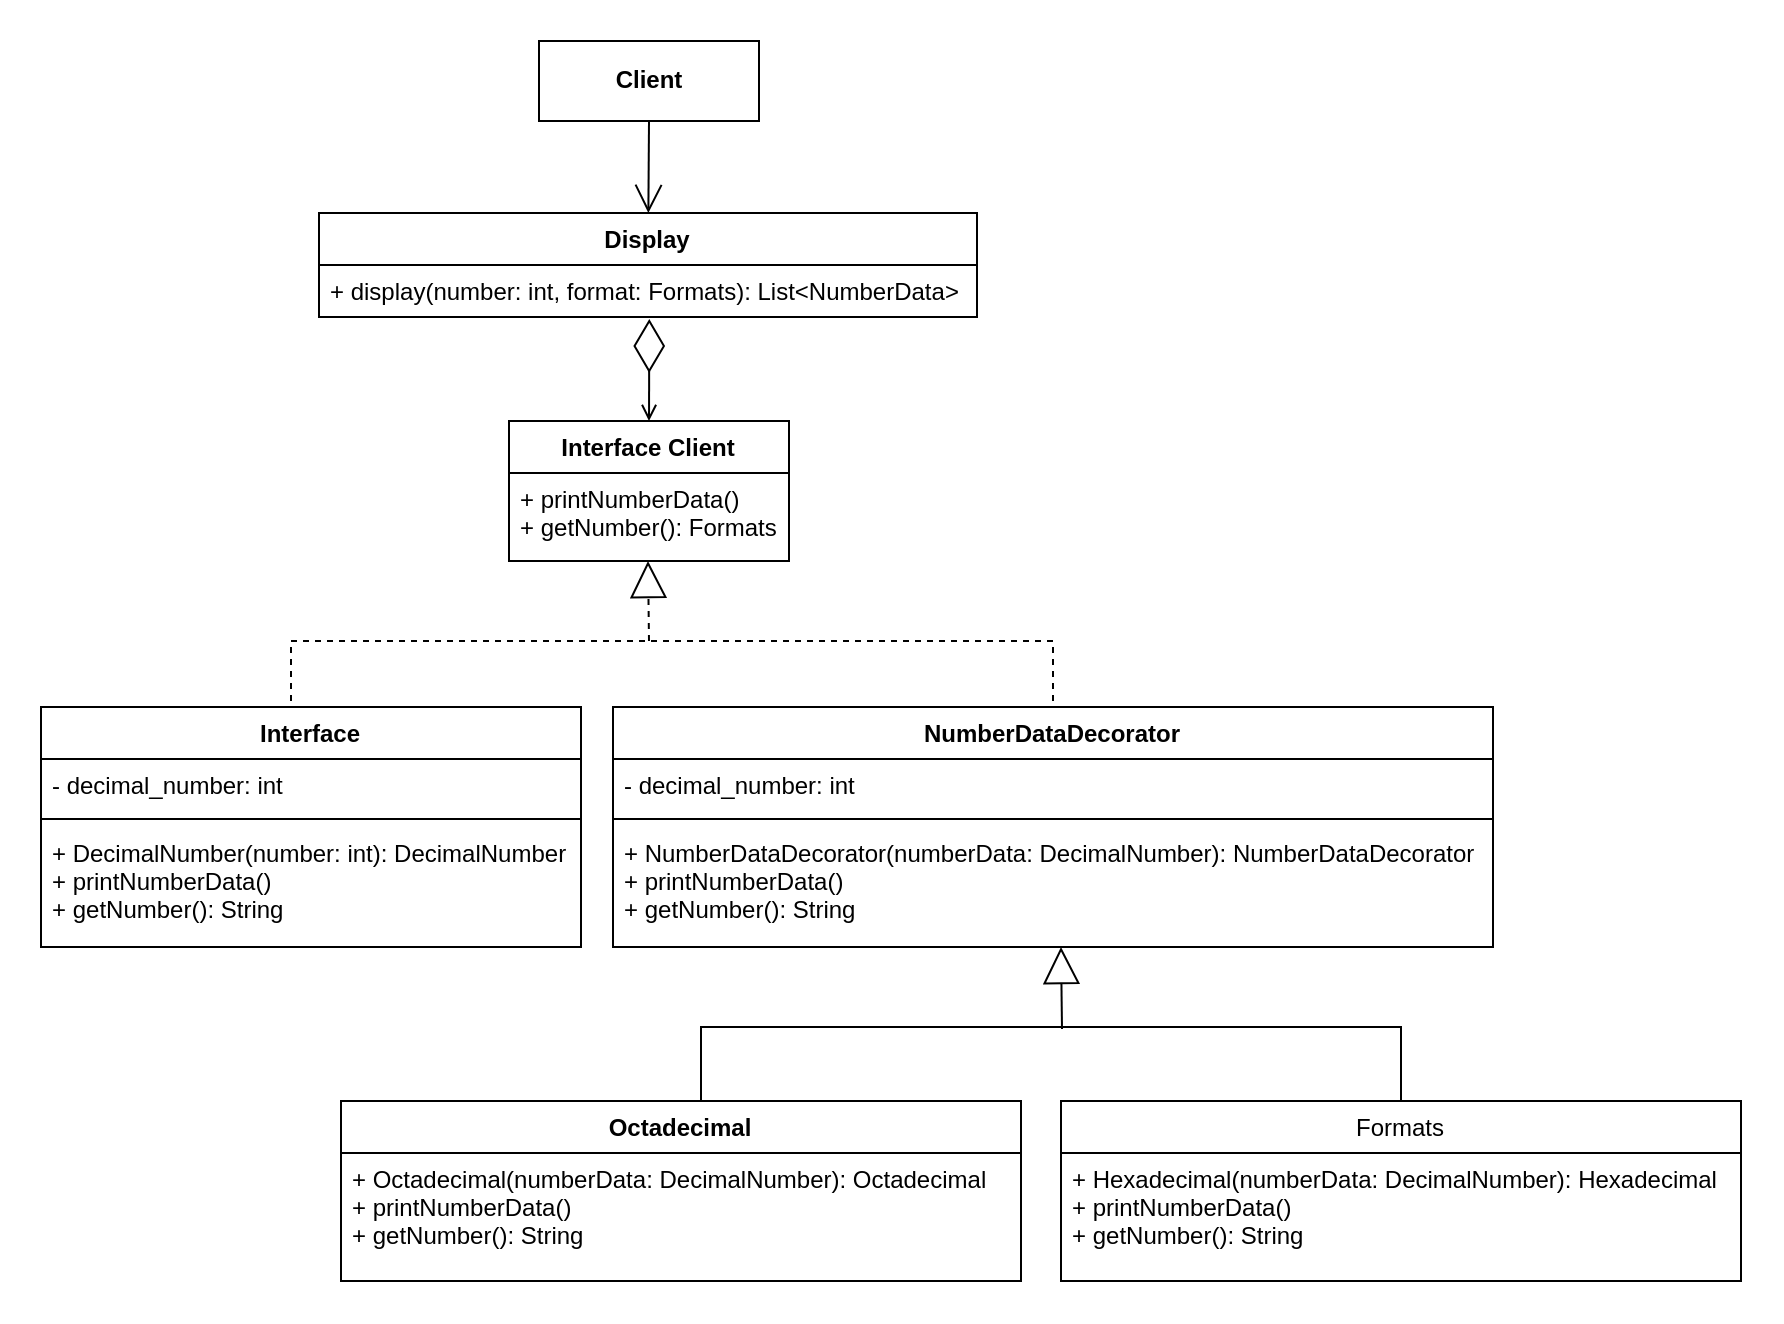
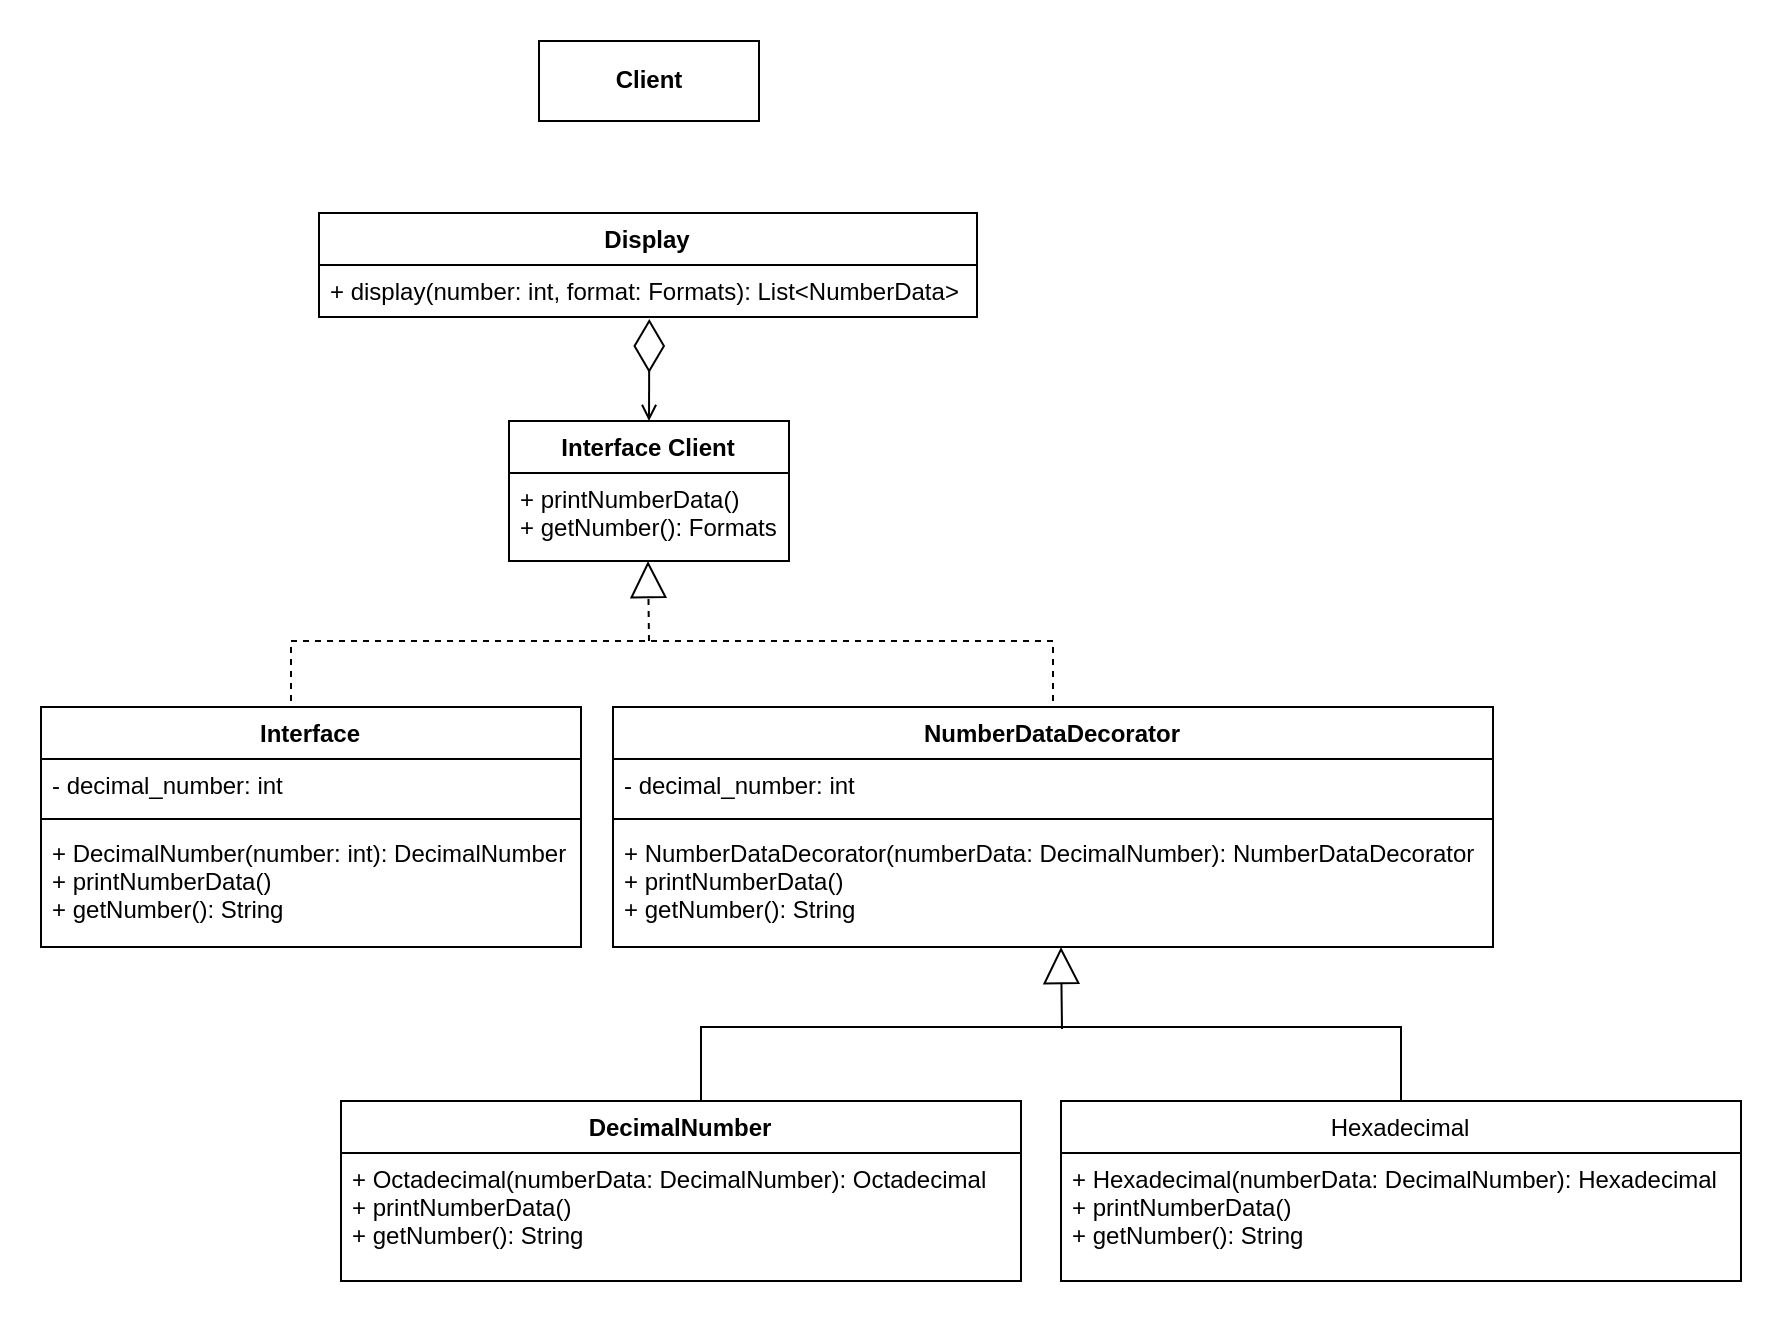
(649, 164) -> none
(680, 1128) -> (680, 1128)
(1400, 1128) -> (1400, 1128)
